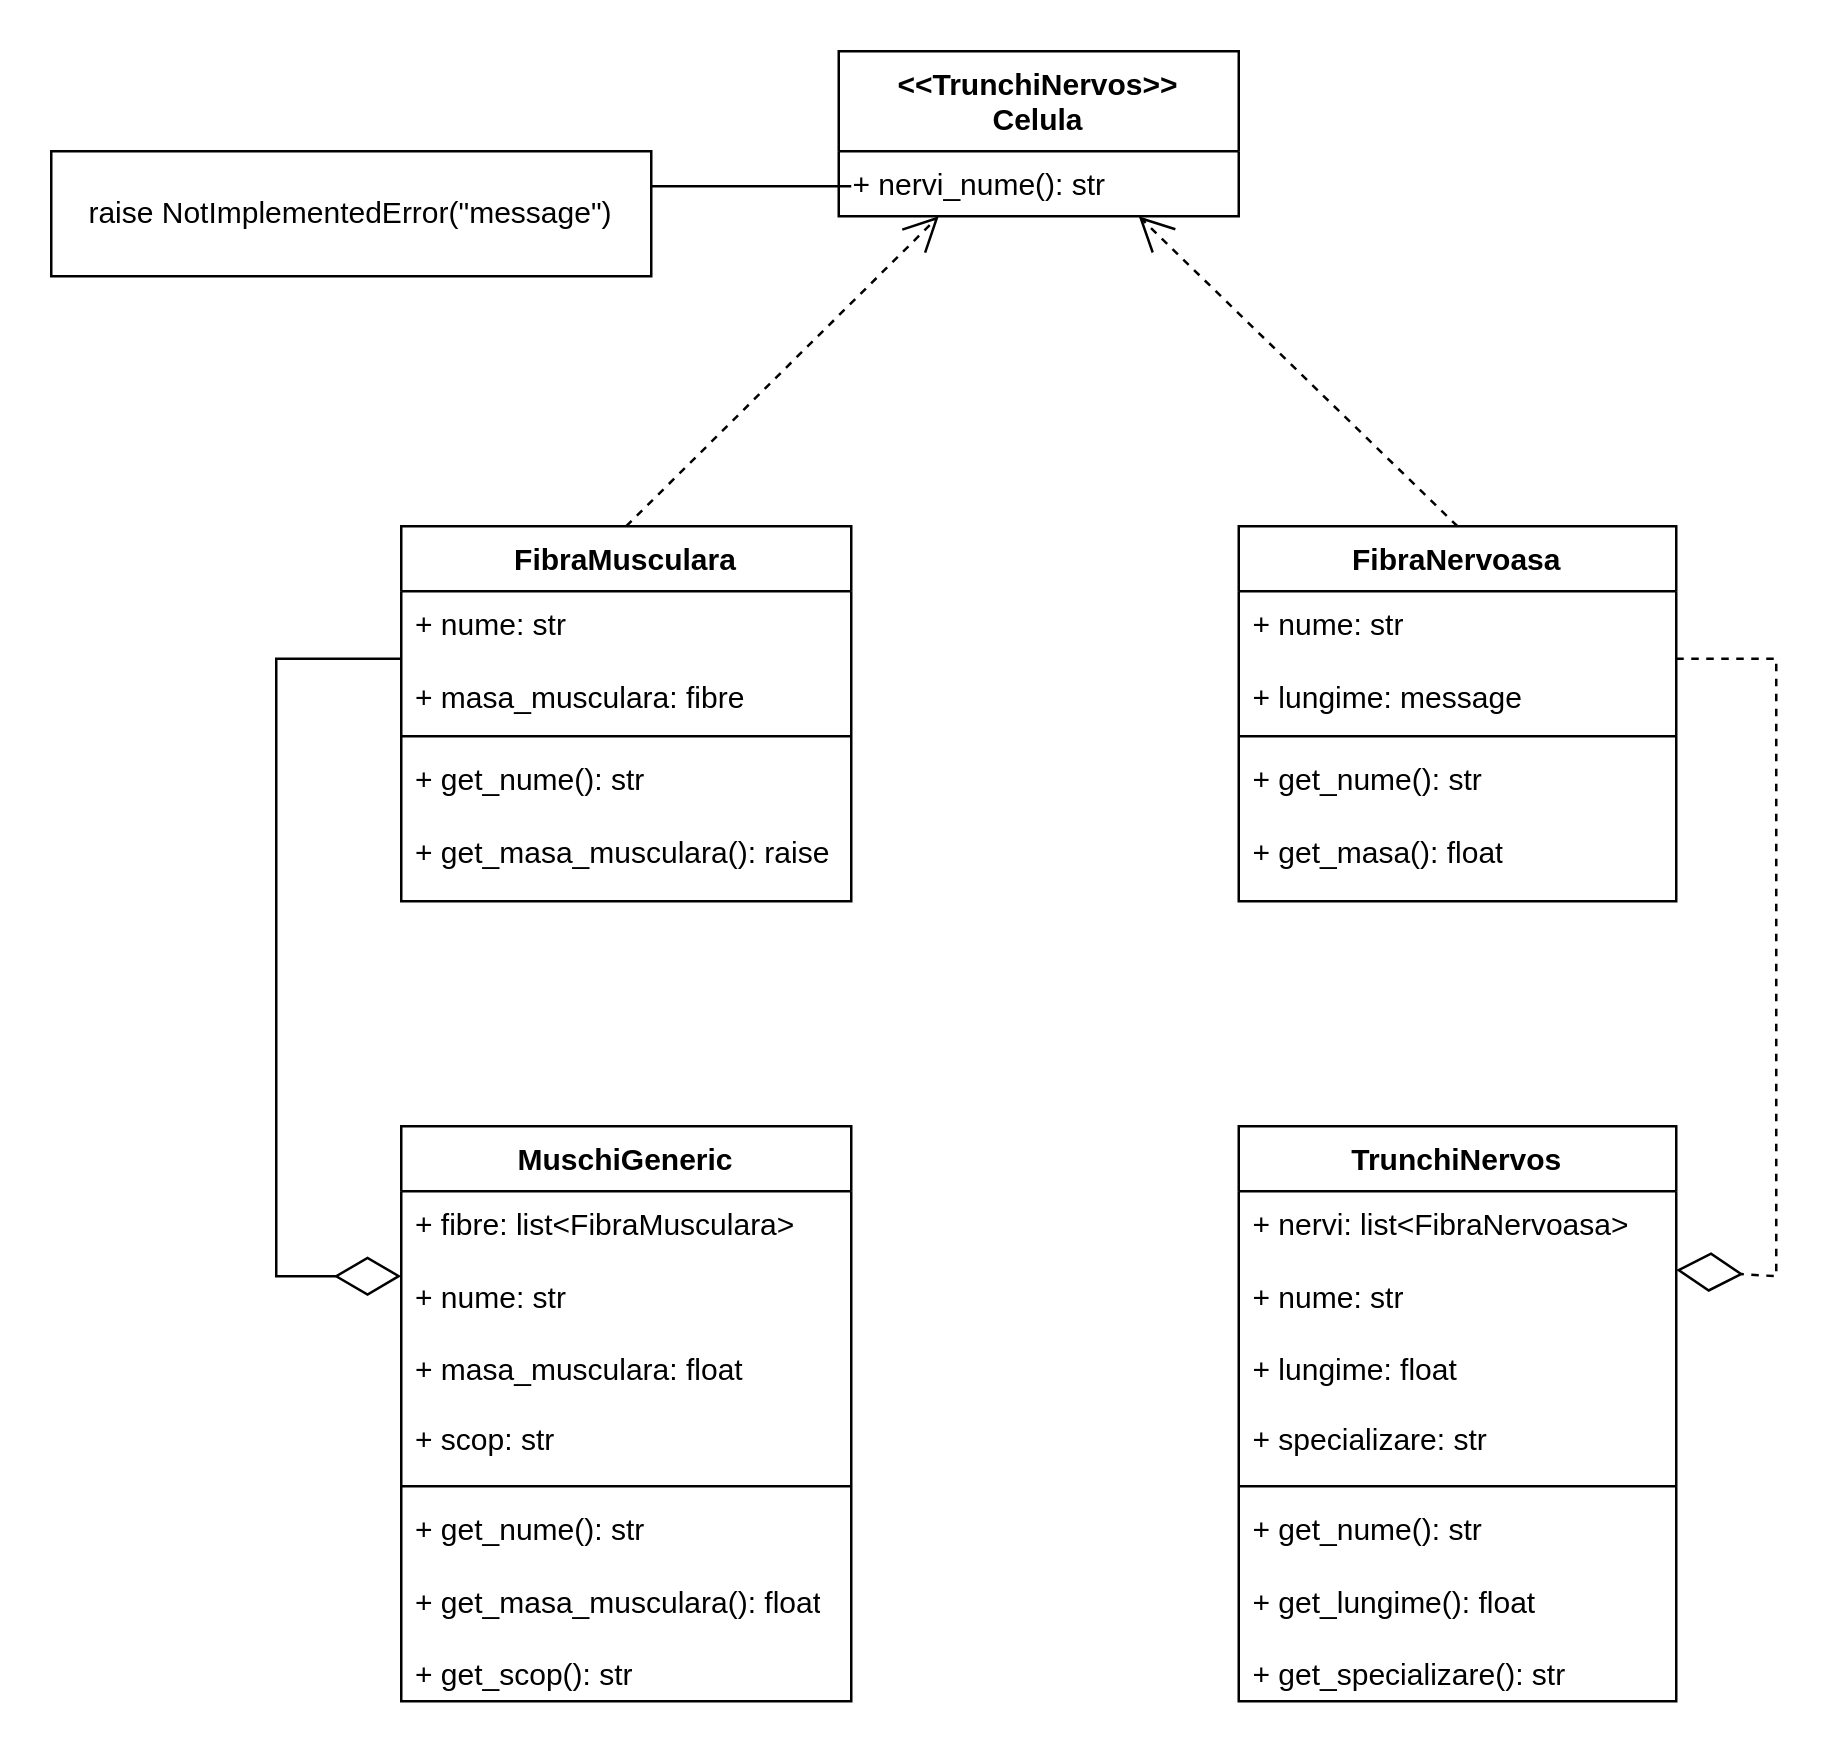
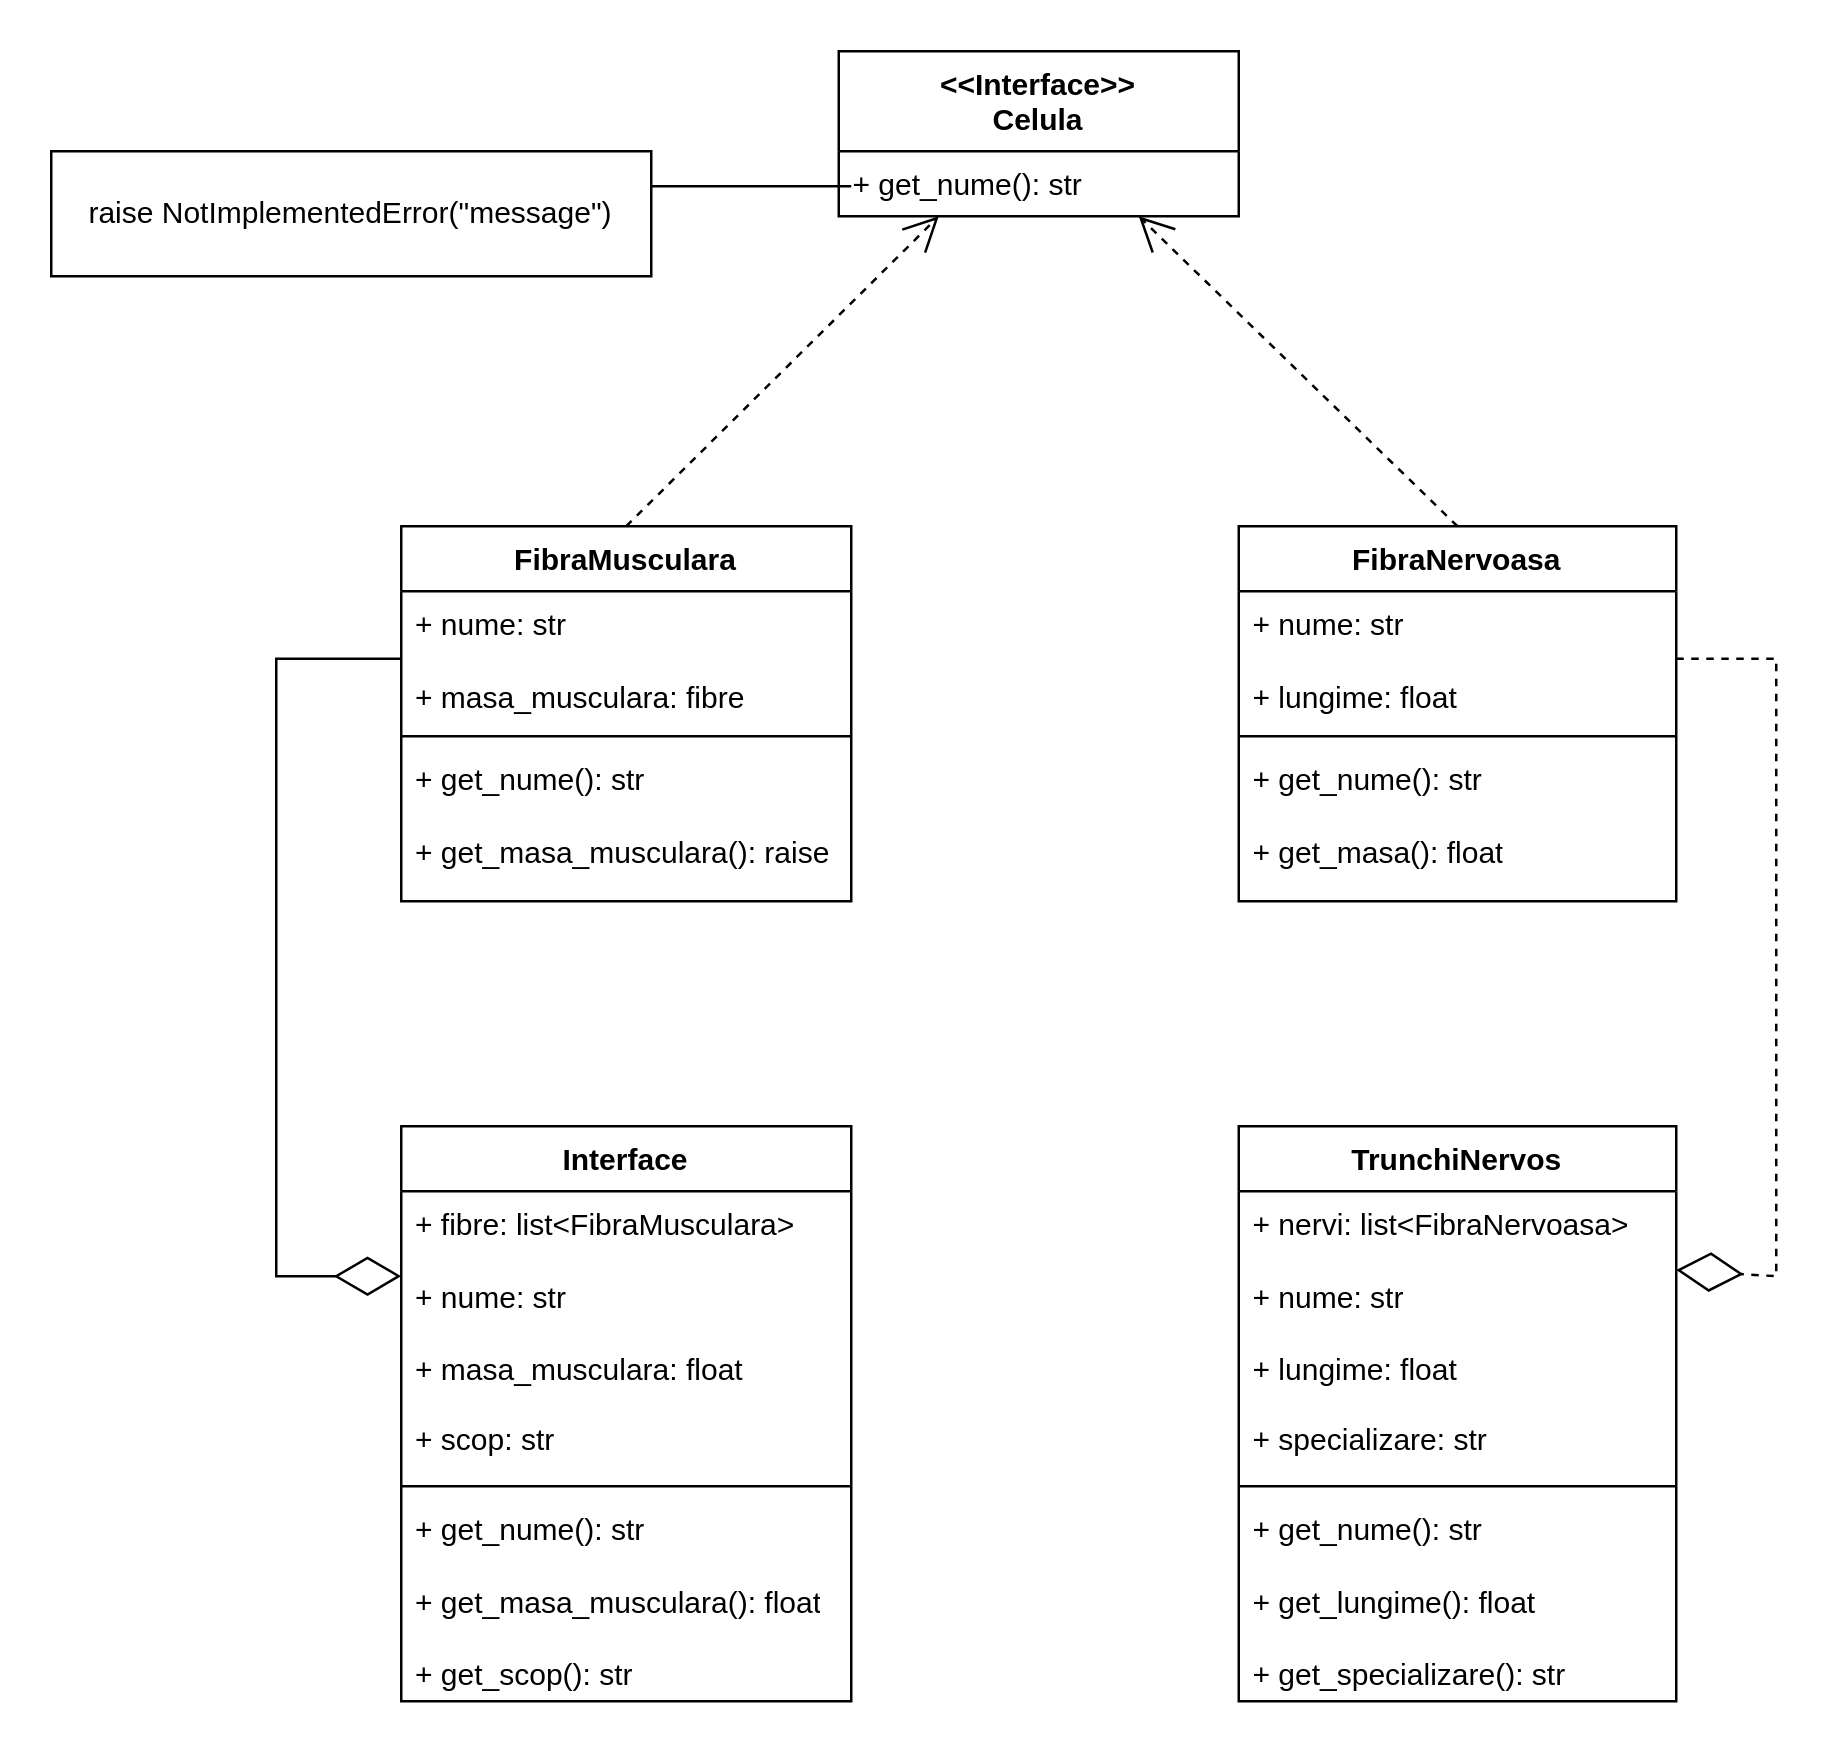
(1039, 105) -> (1039, 105)
(998, 187) -> (985, 187)
(1385, 645) -> (1365, 645)
(626, 1162) -> (626, 1162)
